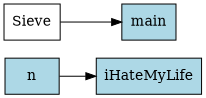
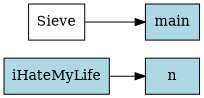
(73, 76) -> (122, 76)
